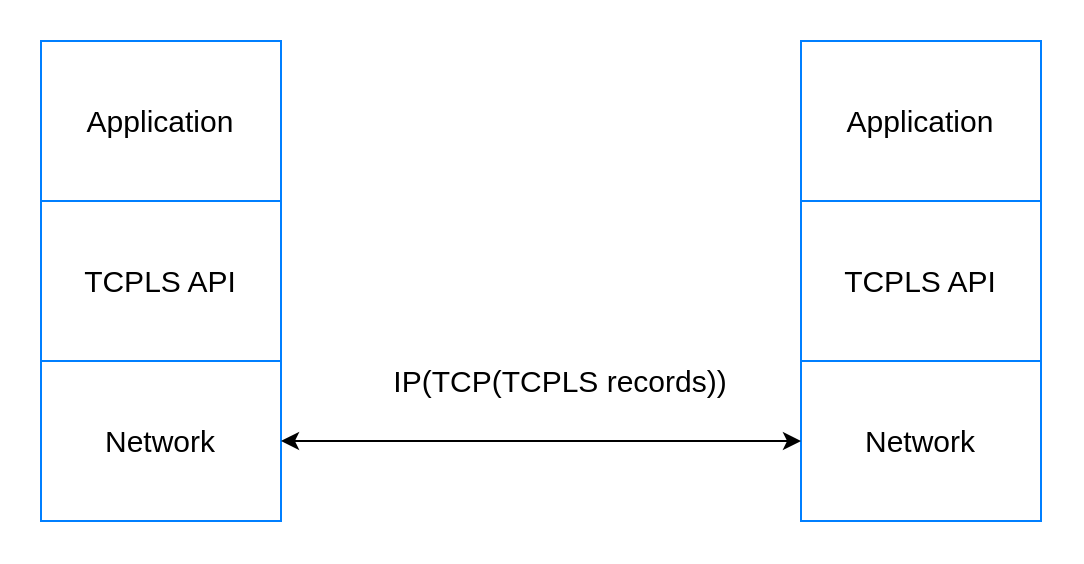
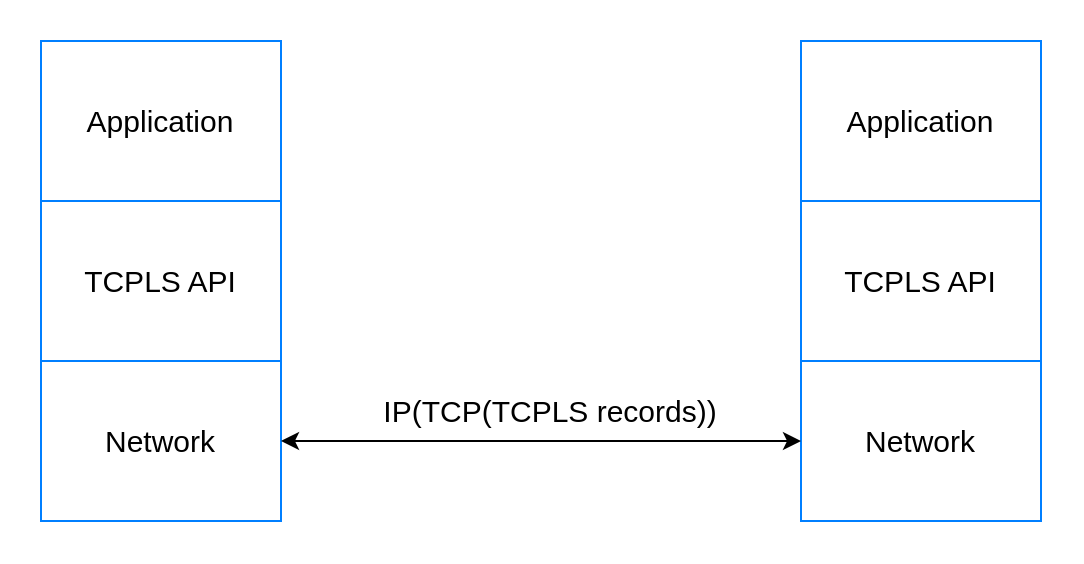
(561, 381) -> (551, 411)
